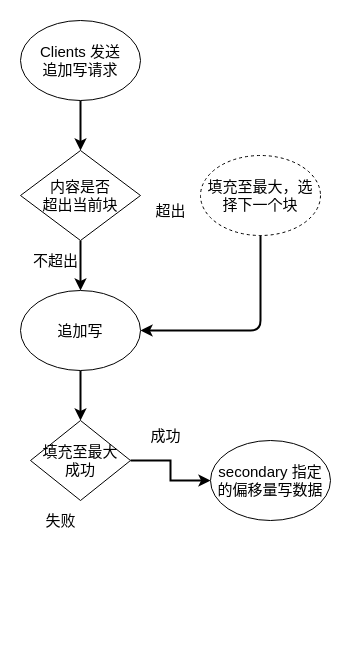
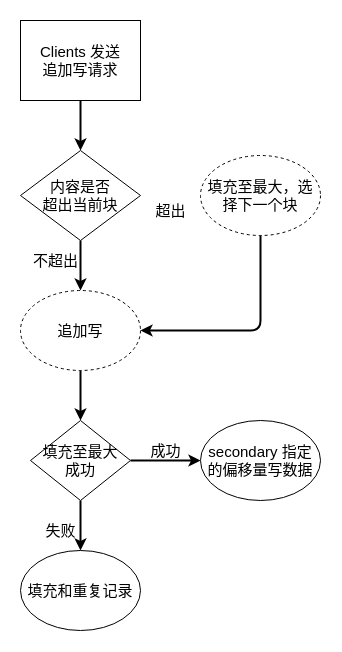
(81, 61) -> (81, 61)
(81, 331) -> (81, 331)
(166, 436) -> (166, 451)
(271, 481) -> (261, 461)
(61, 521) -> (61, 531)
none -> (81, 521)
none -> (81, 591)
